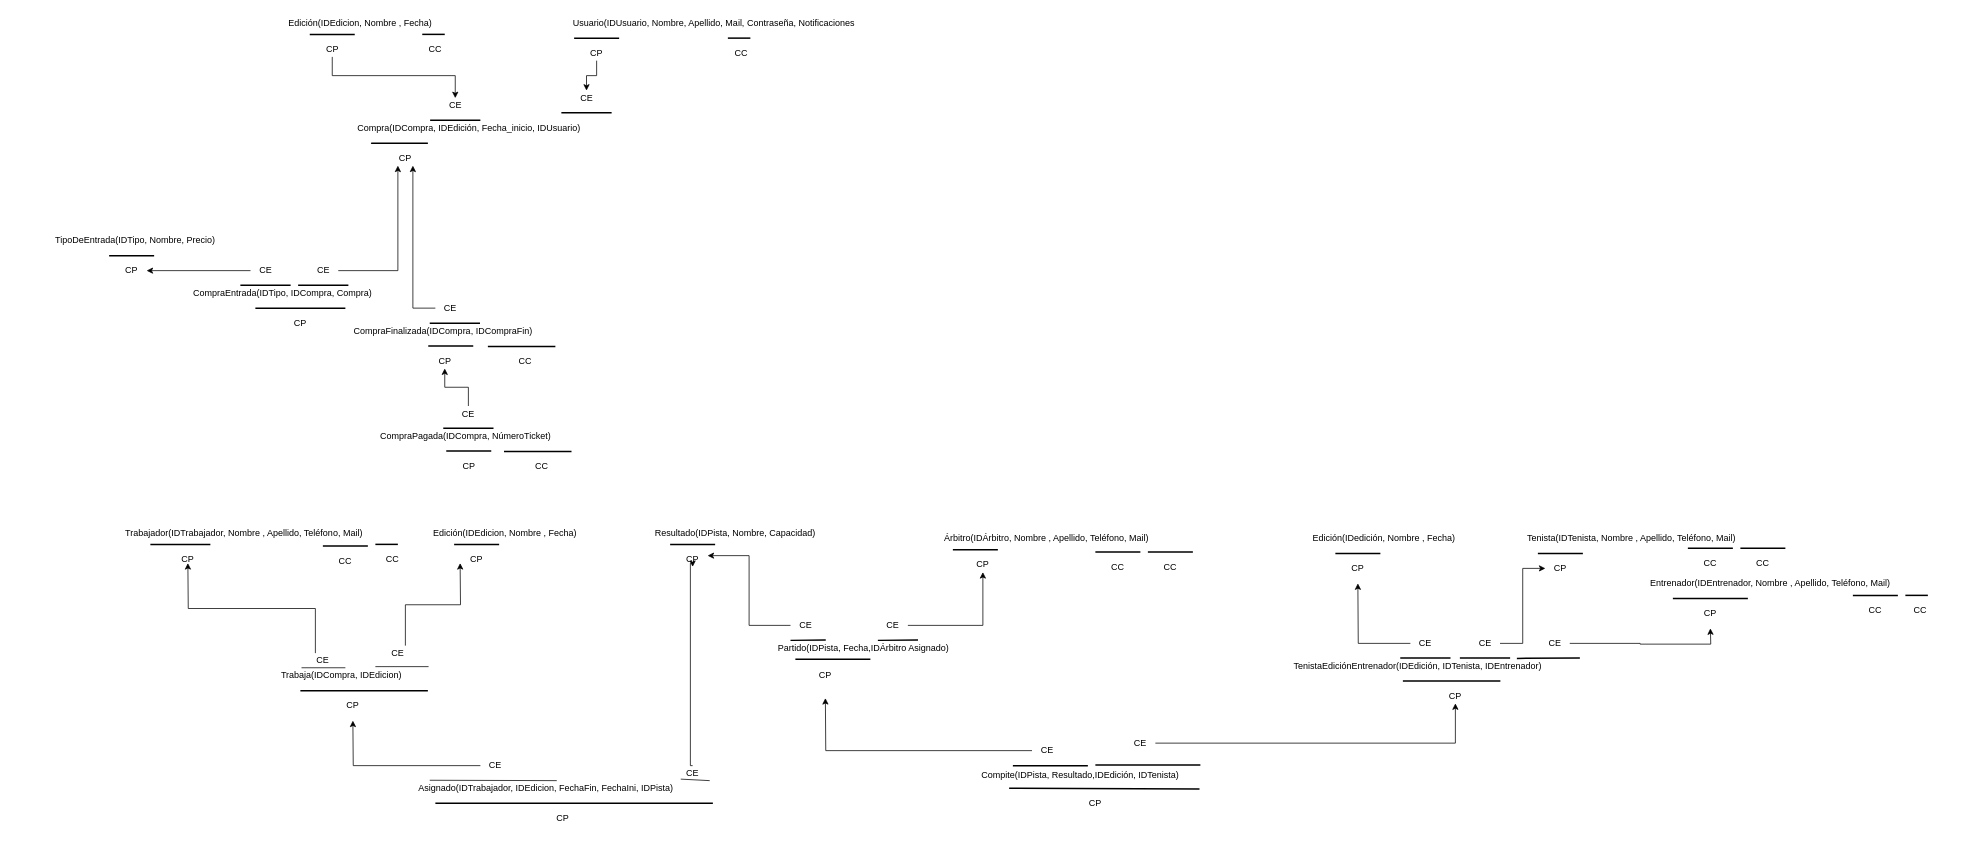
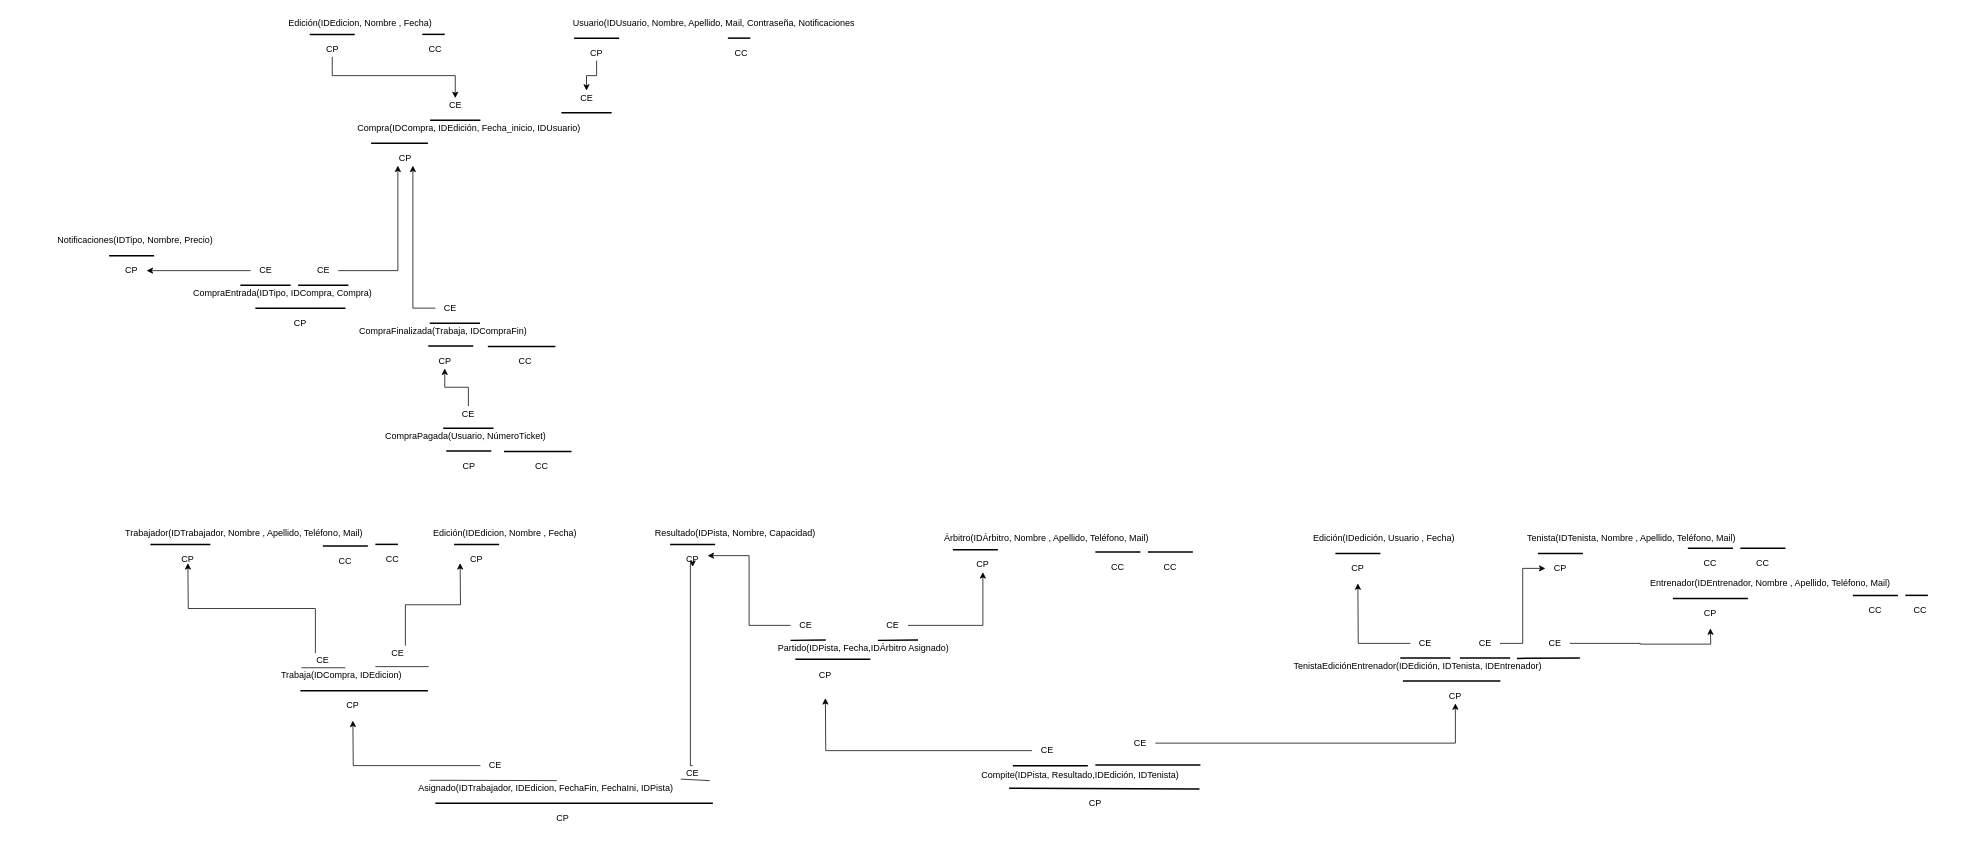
(135, 240) -> (135, 240)
(443, 331) -> (443, 331)
(466, 436) -> (466, 436)
(1384, 538) -> (1384, 538)
